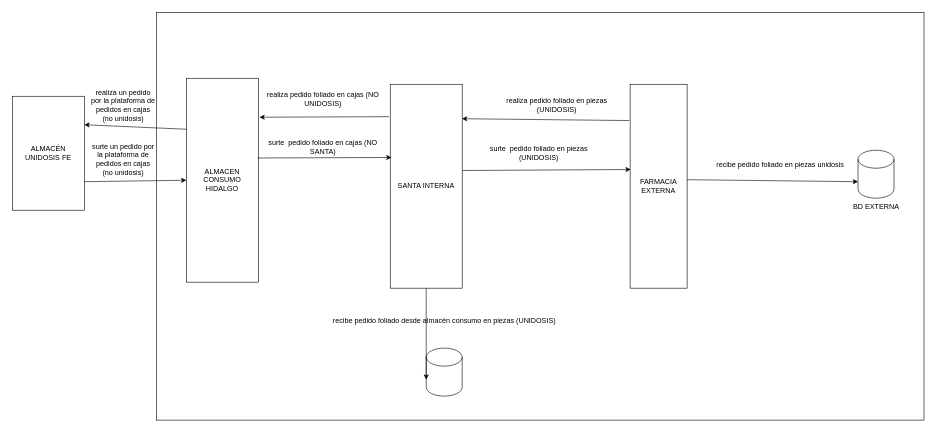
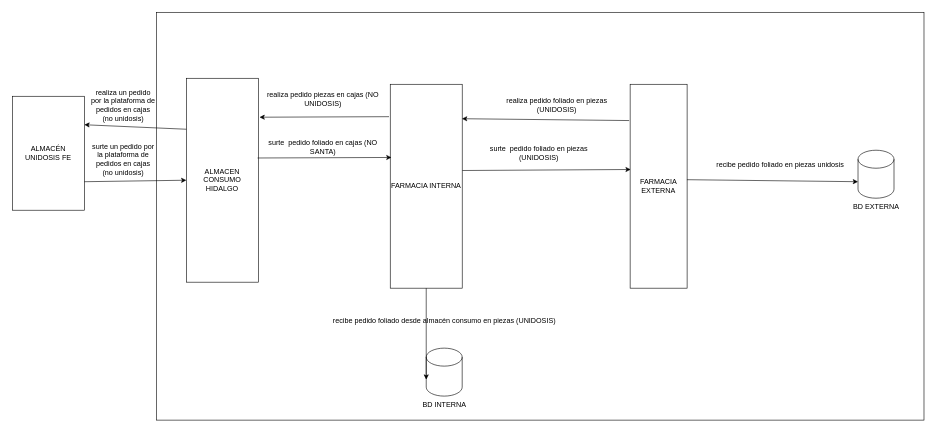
(323, 99) -> (323, 99)
(426, 186) -> (426, 186)
none -> (444, 405)
